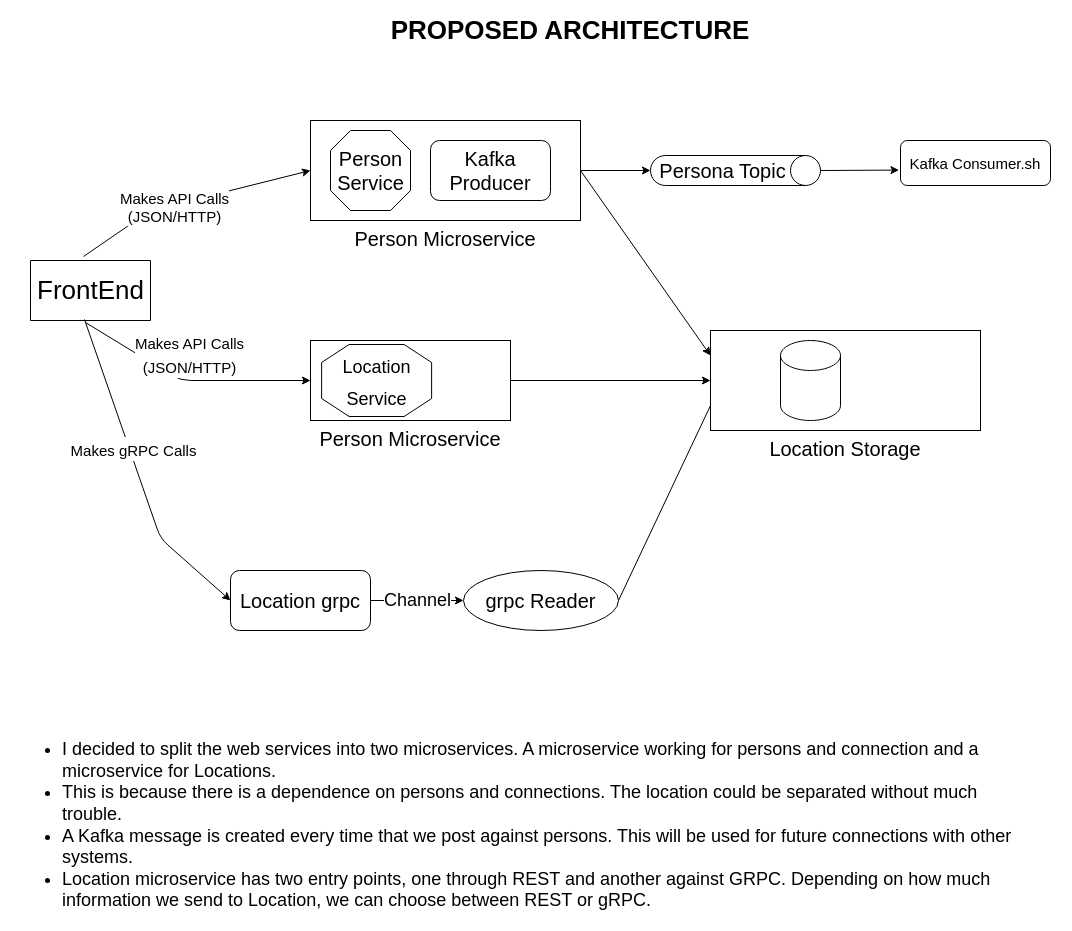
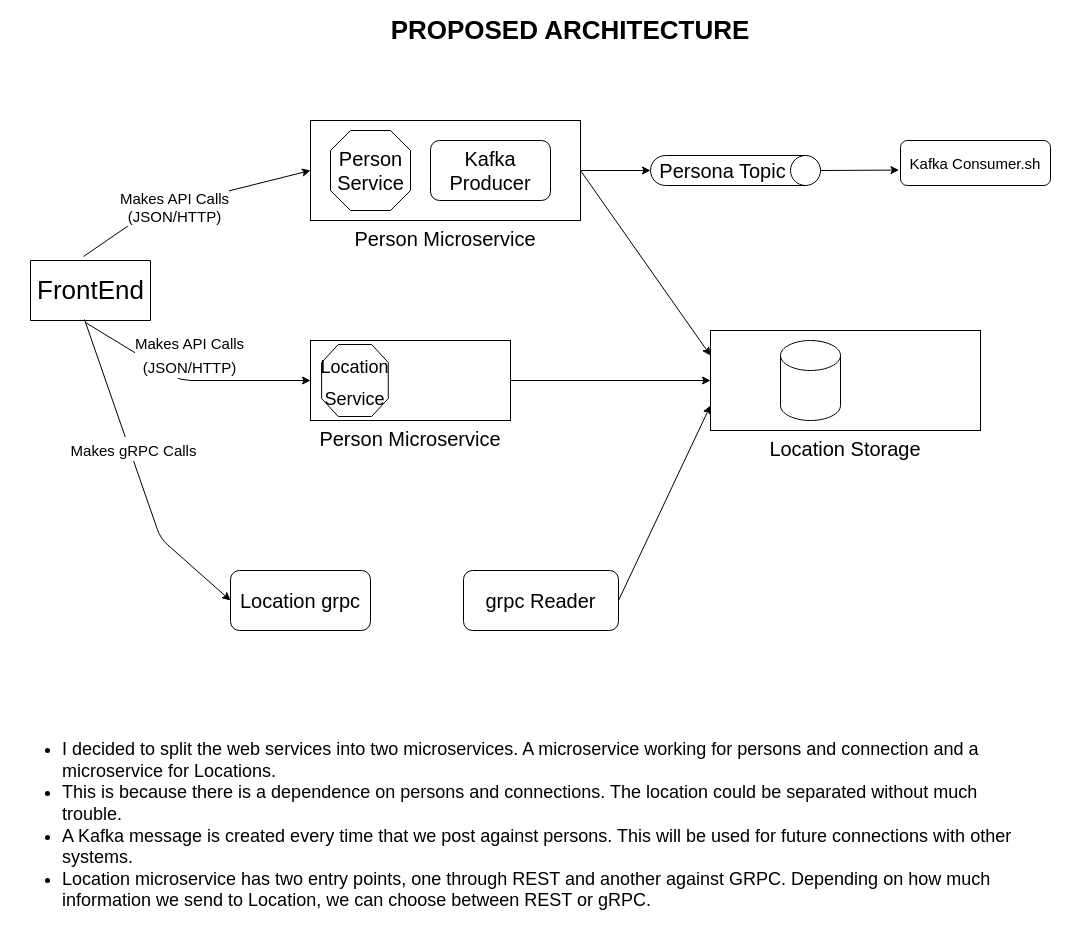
(377, 381) -> (355, 381)
(708, 410) -> (707, 413)
(414, 601) -> none
(541, 601) -> (541, 601)
